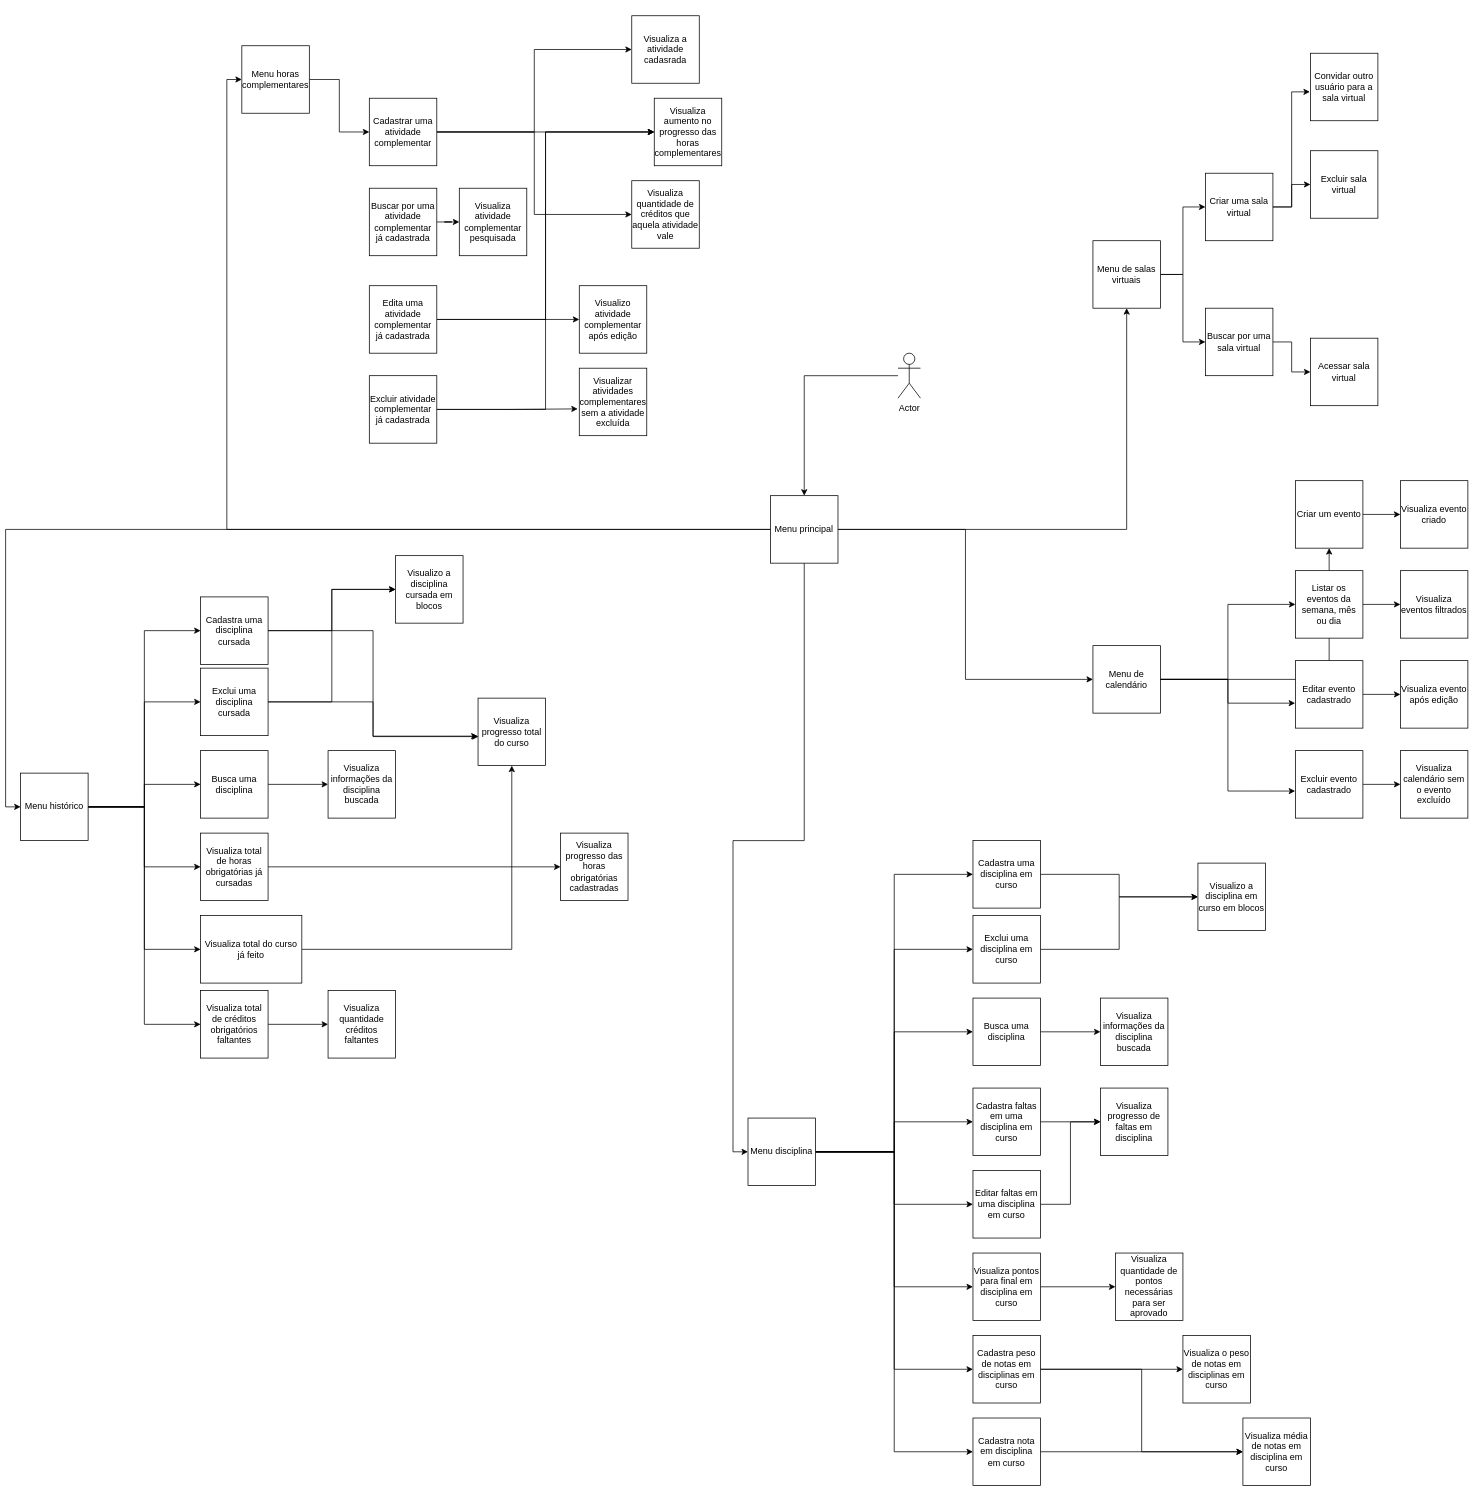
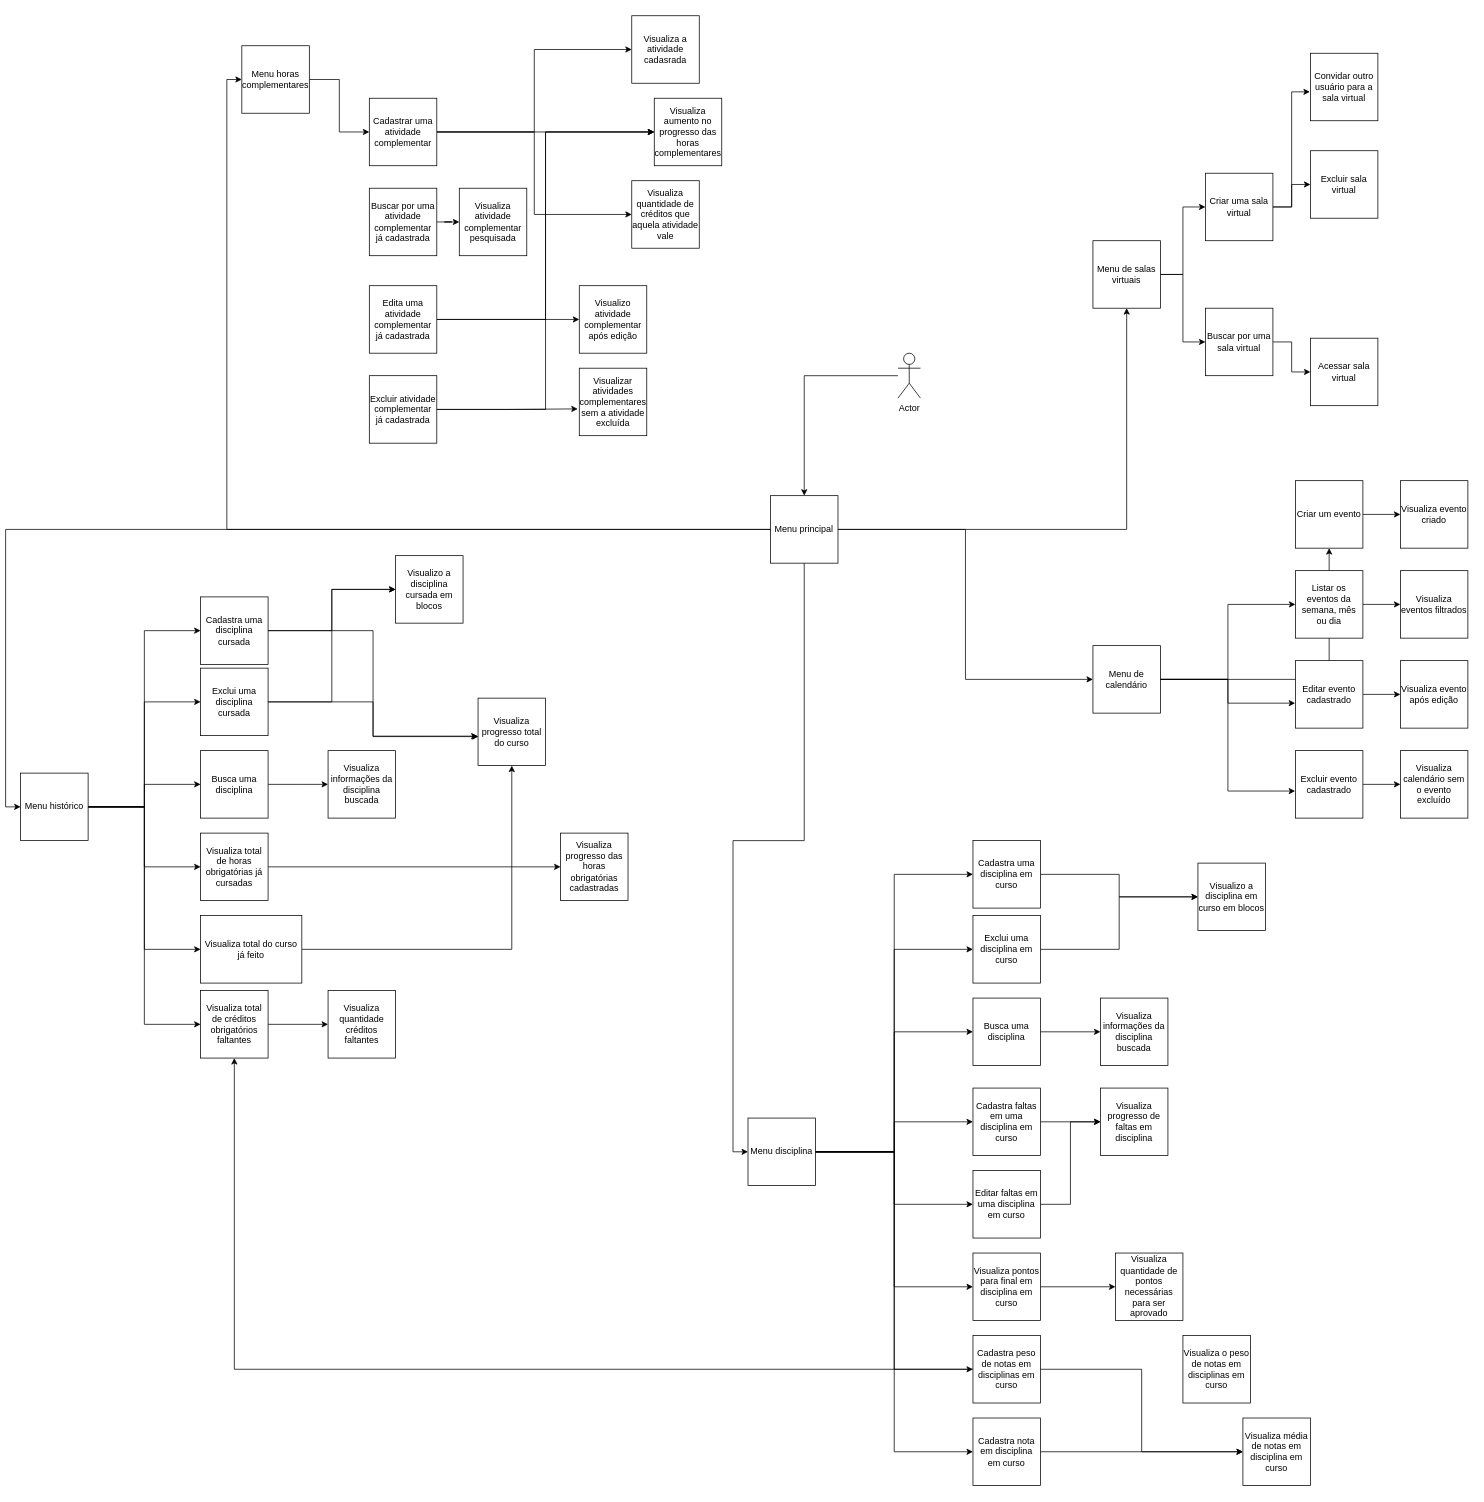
(1160, 1369) -> (411, 1369)
